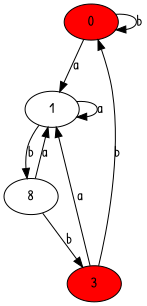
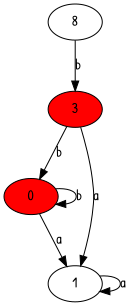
(28, 146) -> none
(40, 158) -> none
